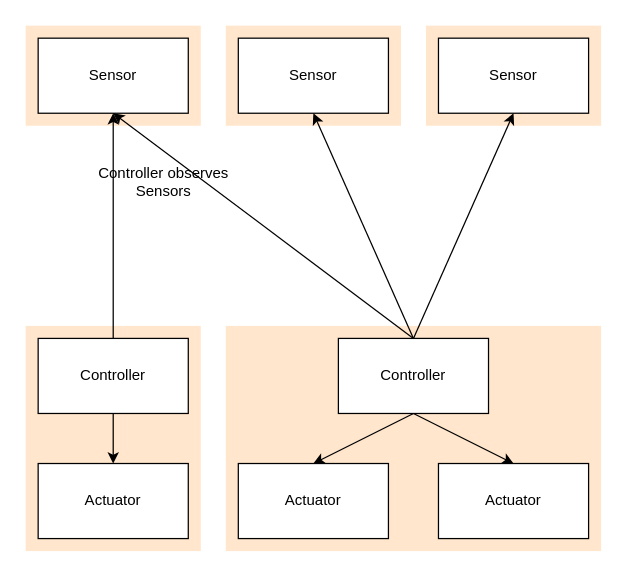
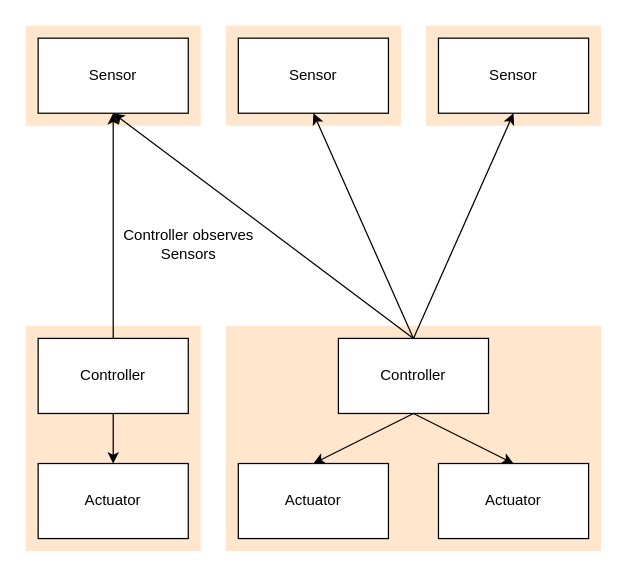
(163, 182) -> (188, 244)
